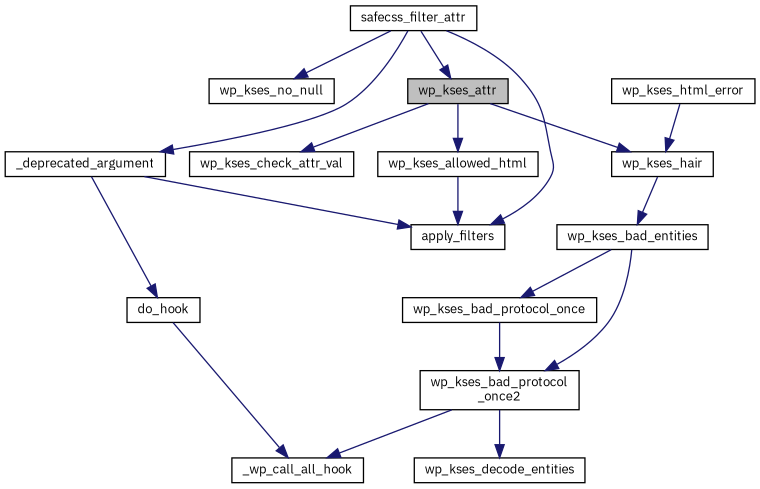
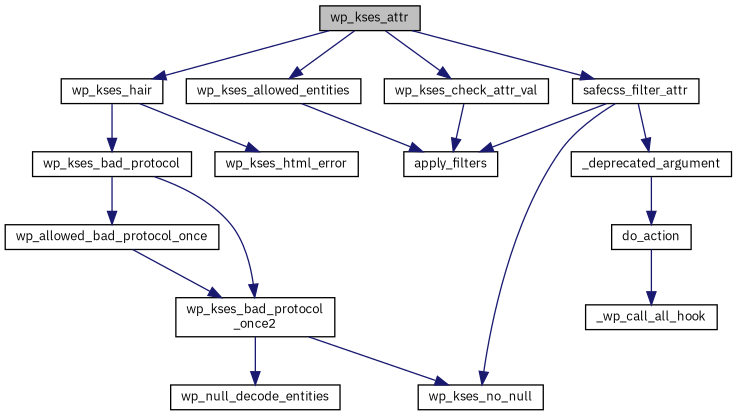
(432, 49) -> (497, 53)
(675, 121) -> (193, 125)
(458, 164) -> (274, 91)
(271, 201) -> (460, 121)
(632, 237) -> (112, 164)
(163, 310) -> (651, 237)
(500, 310) -> (112, 237)
(396, 431) -> (372, 359)
(500, 470) -> (255, 397)
